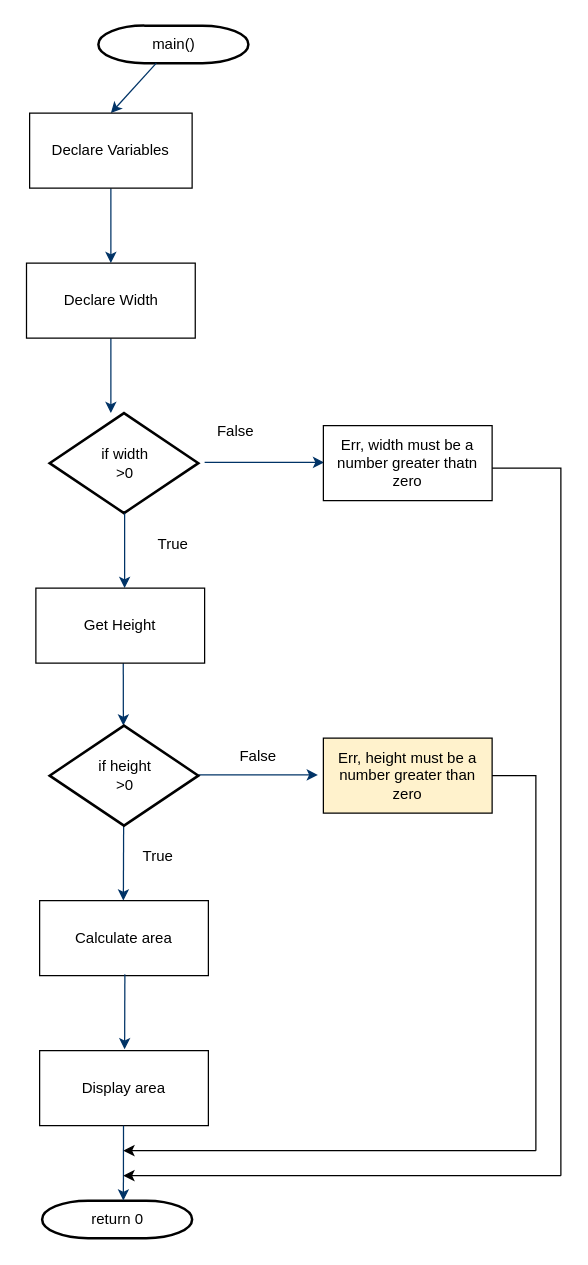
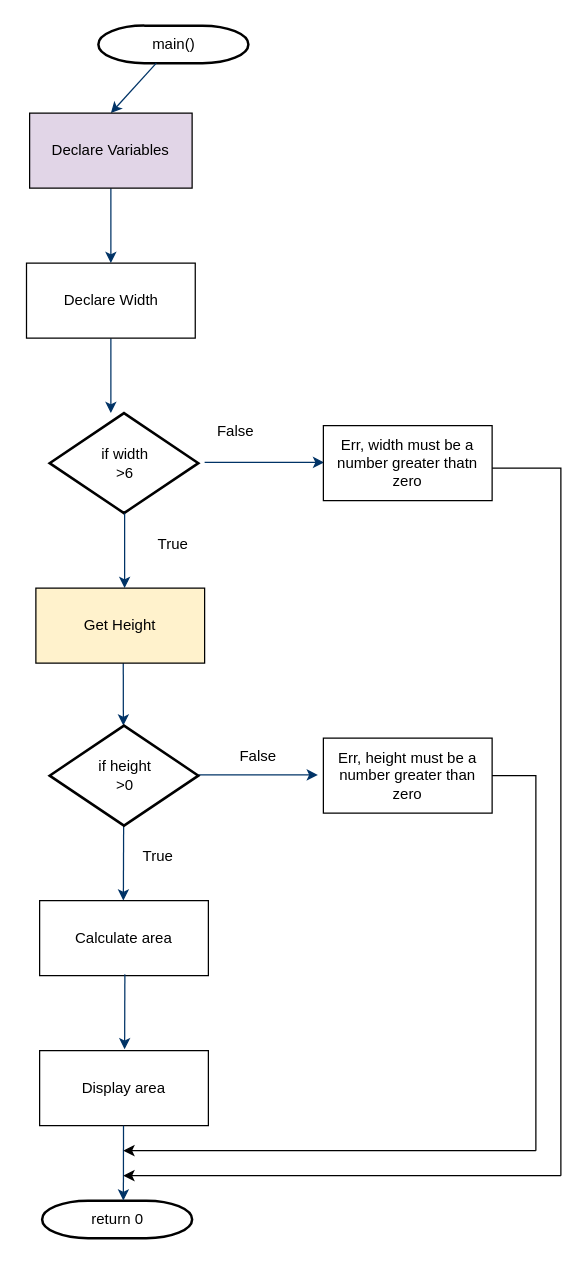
(111, 151) -> (111, 151)
(125, 463) -> (125, 463)
(120, 626) -> (120, 626)
(408, 776) -> (408, 776)
